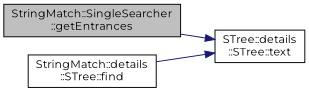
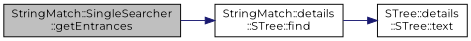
(193, 36) -> (193, 21)
